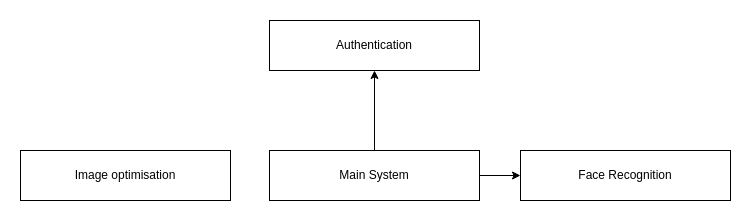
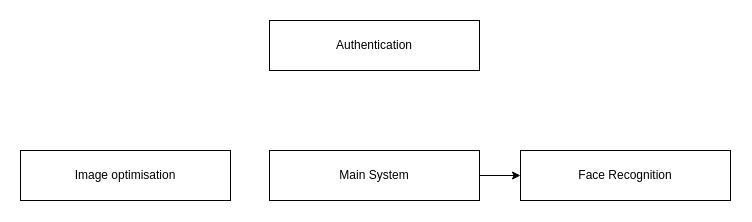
(375, 114) -> none
